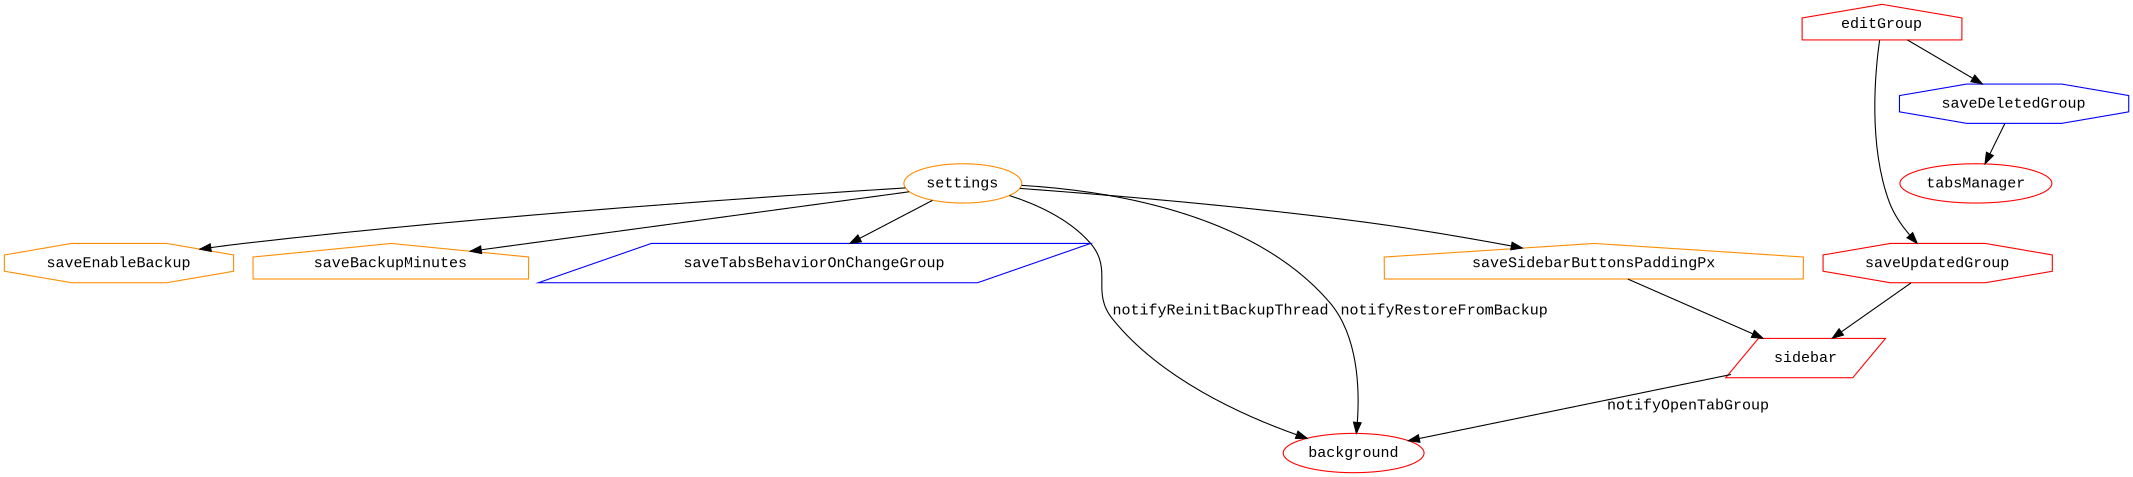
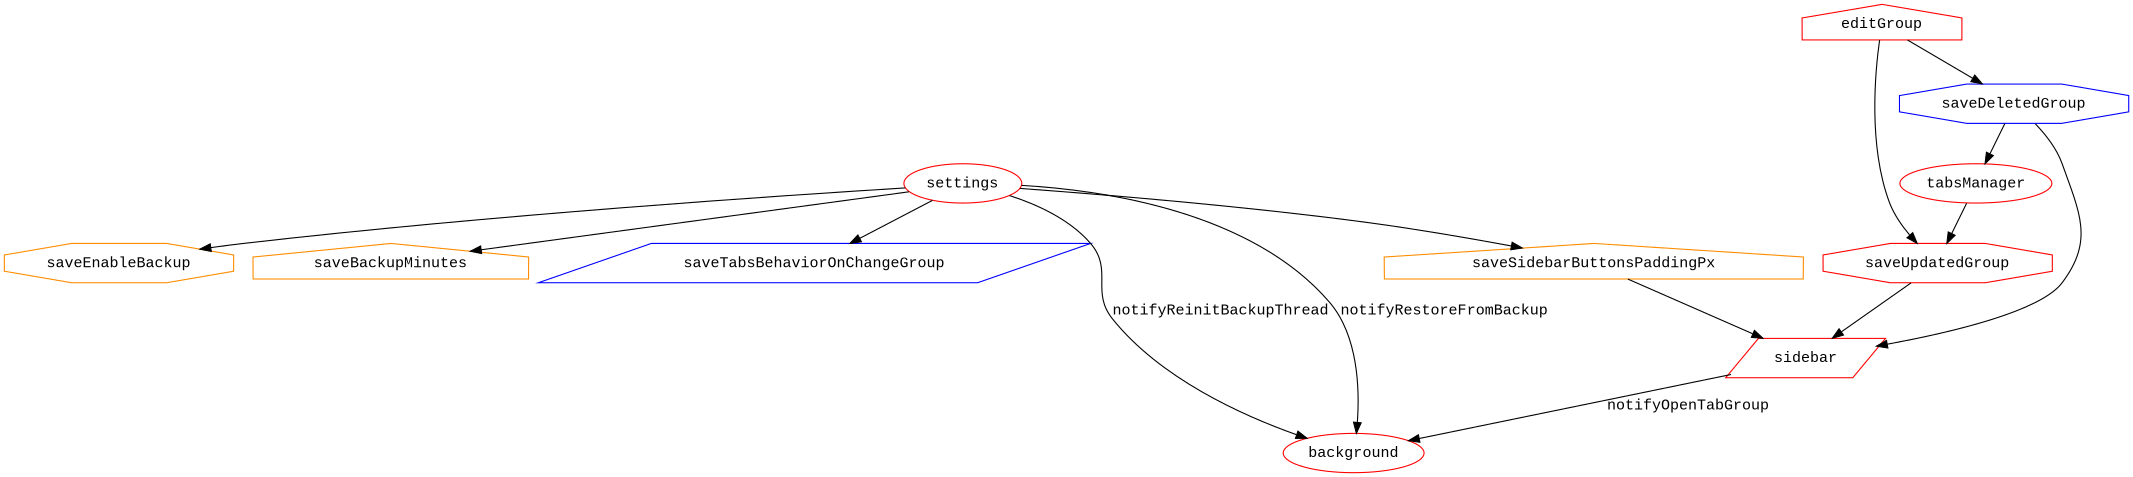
(963, 183) -> (963, 183)
none -> (1959, 218)
none -> (2057, 287)
